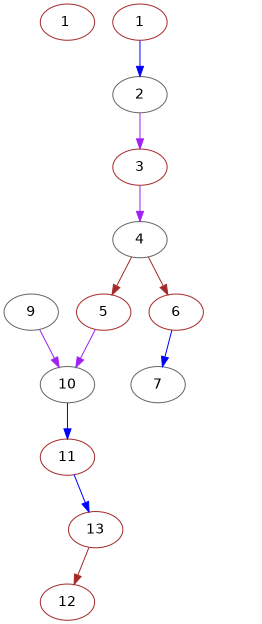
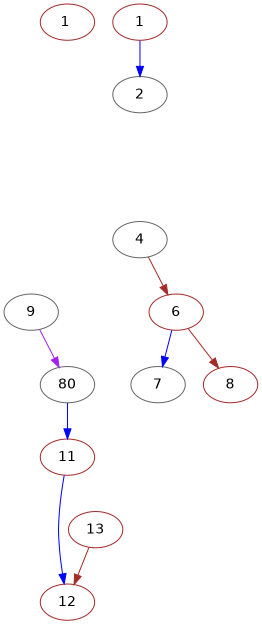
(140, 167) -> none
(104, 312) -> none
(67, 385) -> (67, 385)
none -> (231, 385)
(80, 489) -> (59, 525)
